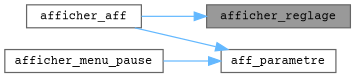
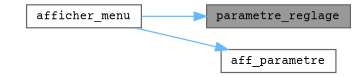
(84, 16) -> (84, 16)
(279, 16) -> (279, 16)
(84, 61) -> none
